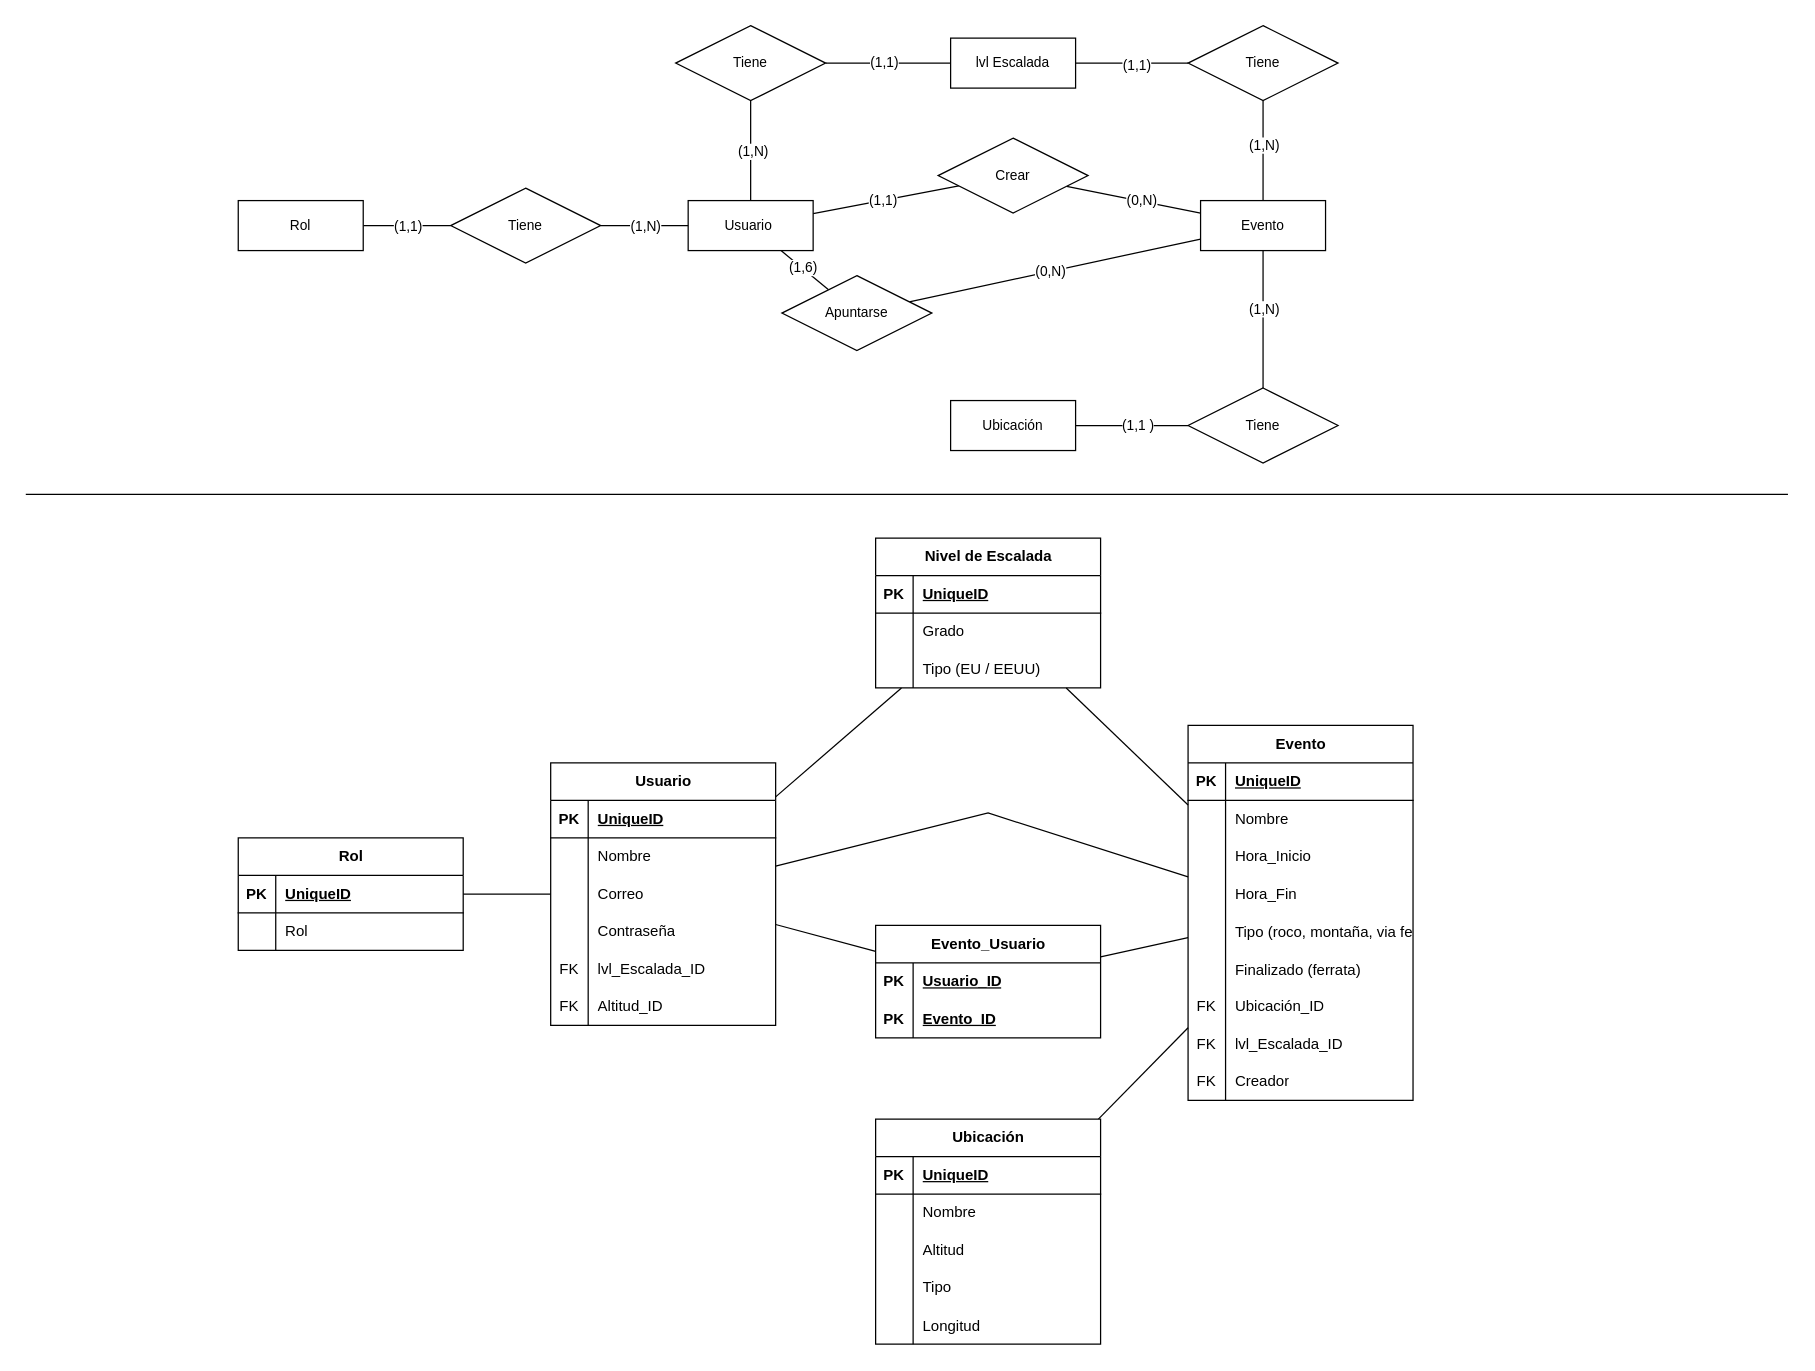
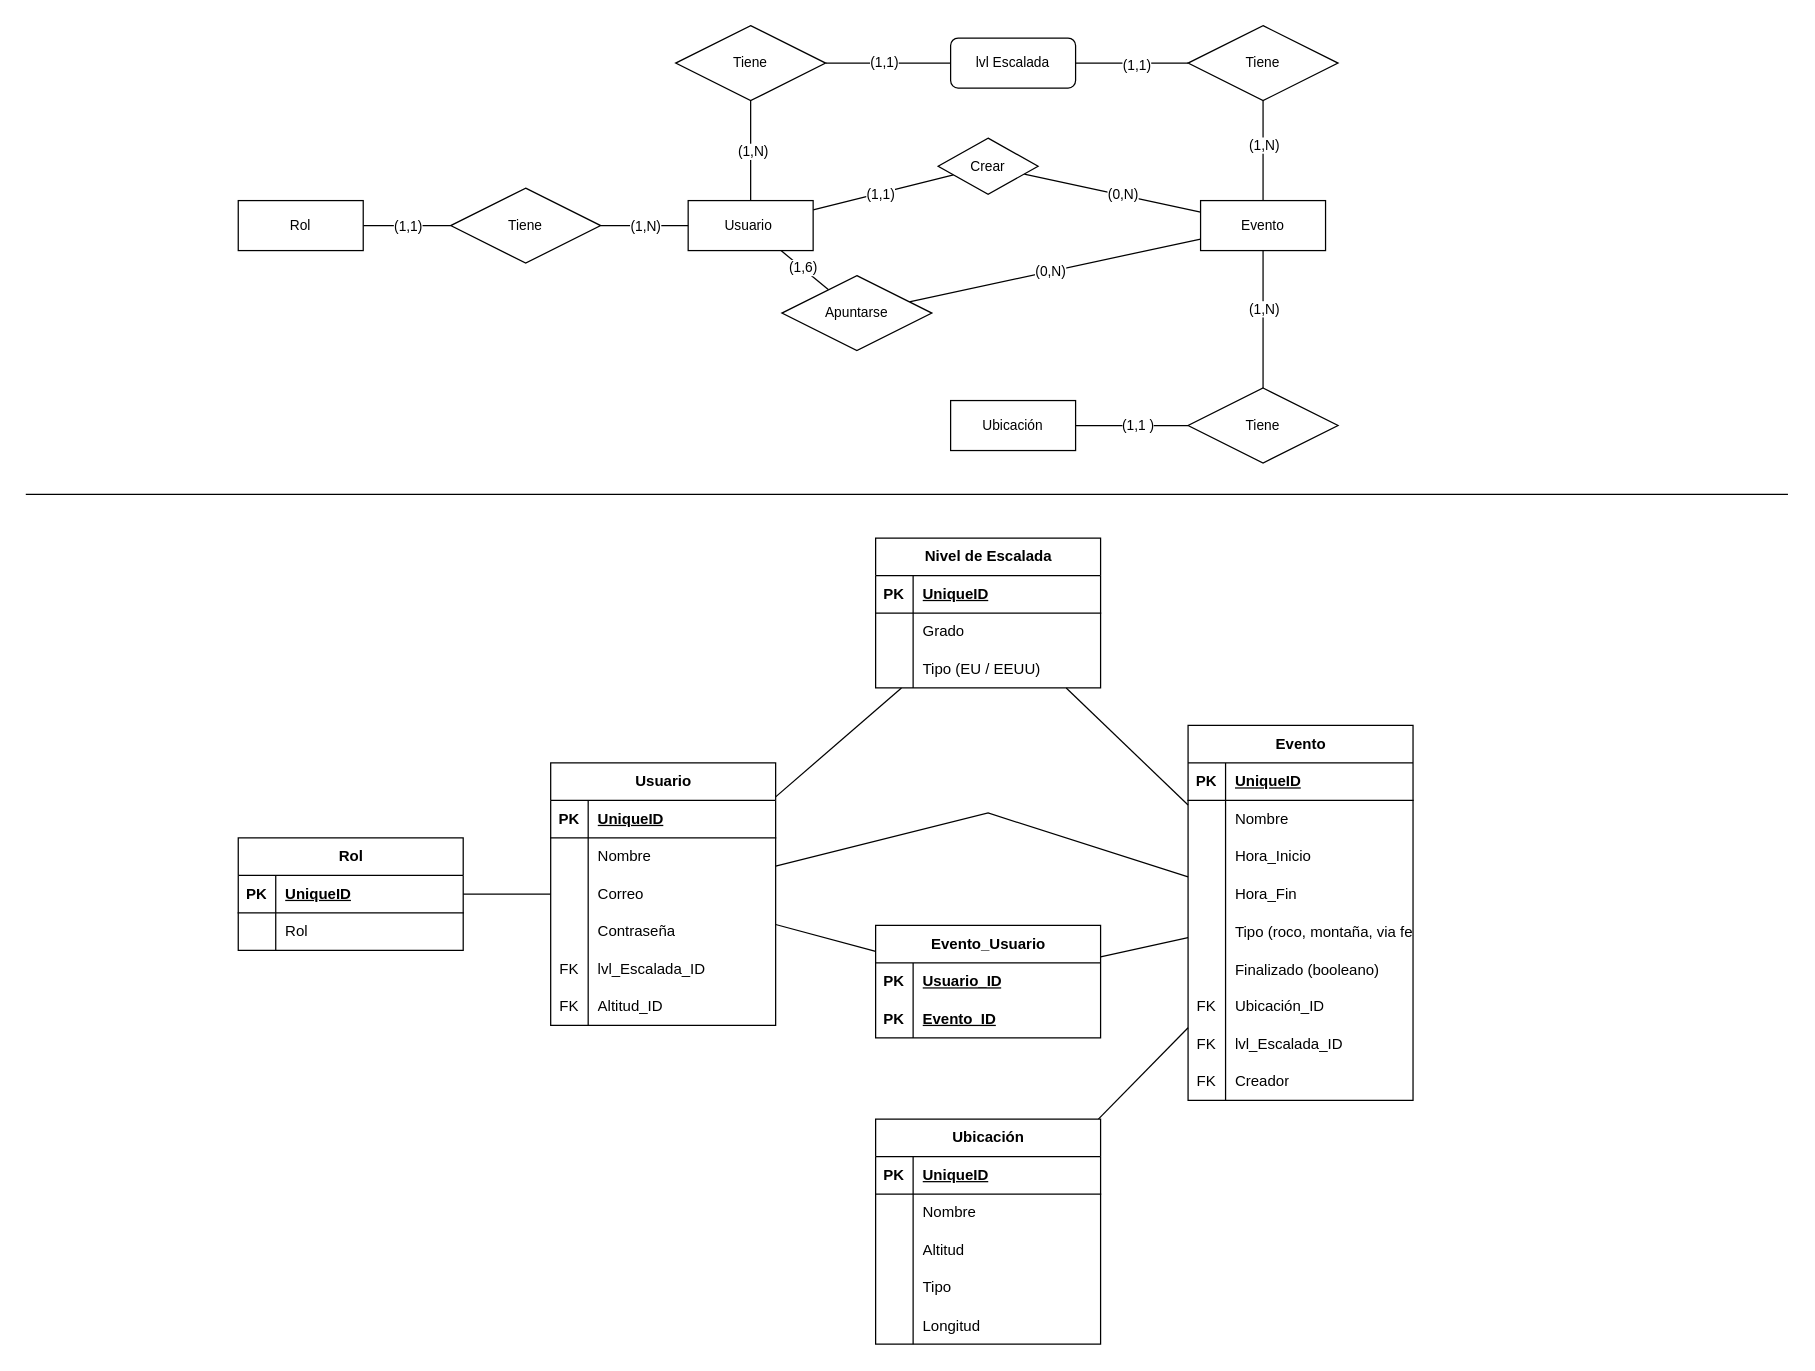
(1013, 63) -> (1013, 63)
(1013, 176) -> (988, 166)
(1311, 970) -> (1313, 970)
